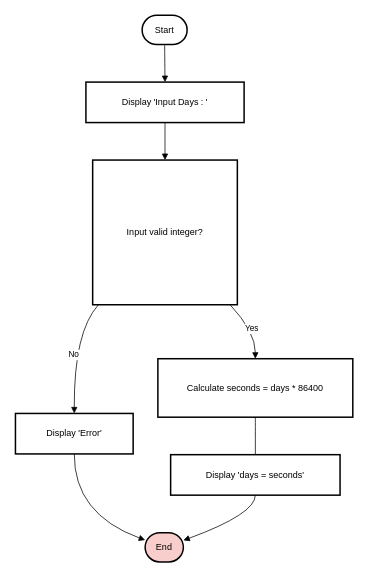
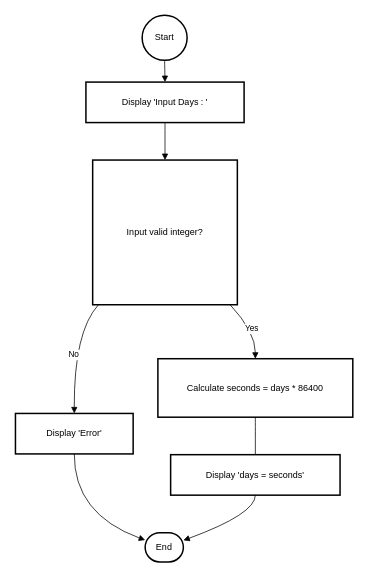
(165, 30) -> (165, 38)
(164, 548) -> (164, 548)
